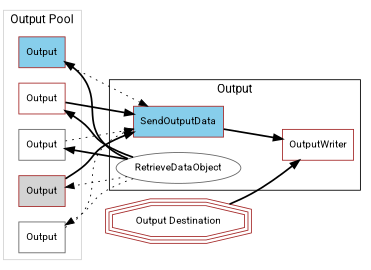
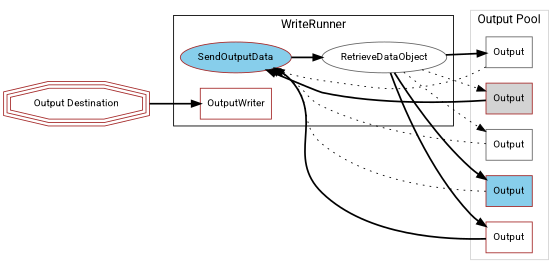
(235, 90) -> (314, 25)
(178, 122) -> (236, 57)
(249, 133) -> (302, 57)
